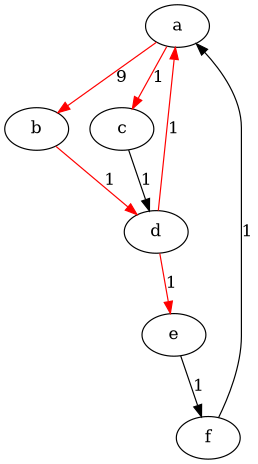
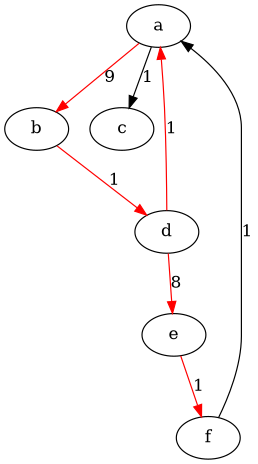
(153, 72) -> (142, 72)
(137, 175) -> none
(172, 283) -> (176, 283)
(189, 381) -> (189, 381)
